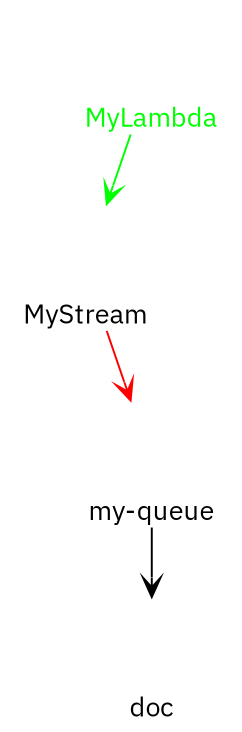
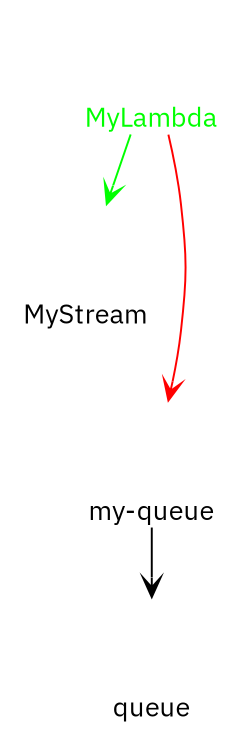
(115, 356) -> (185, 258)
(152, 661) -> (152, 661)
